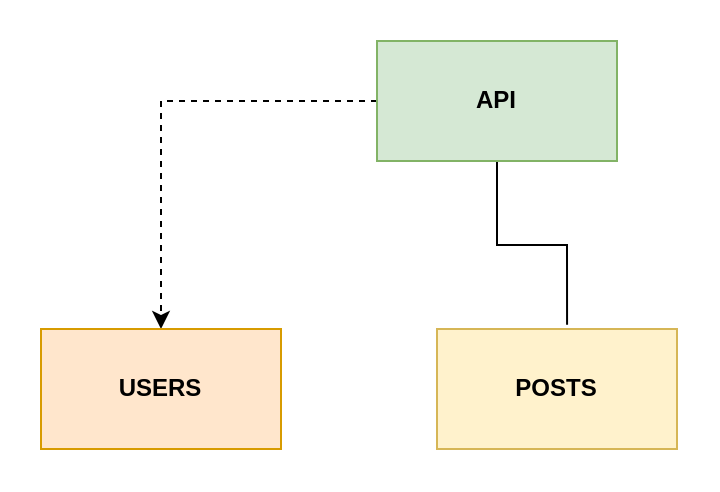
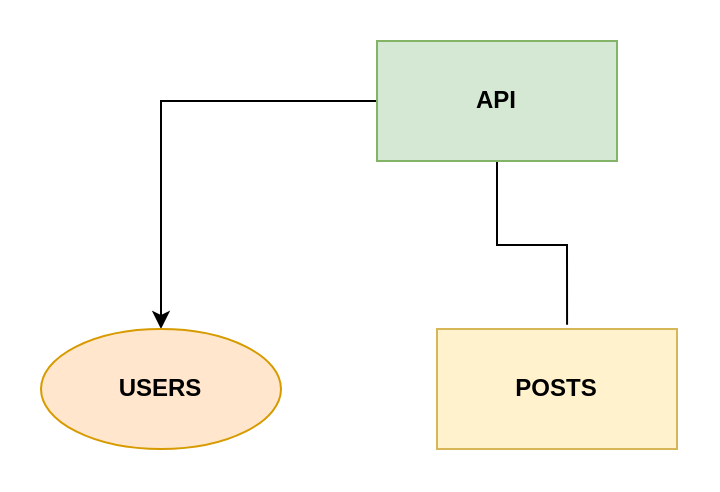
(161, 103) -> (161, 103)
(161, 389) -> (161, 389)
